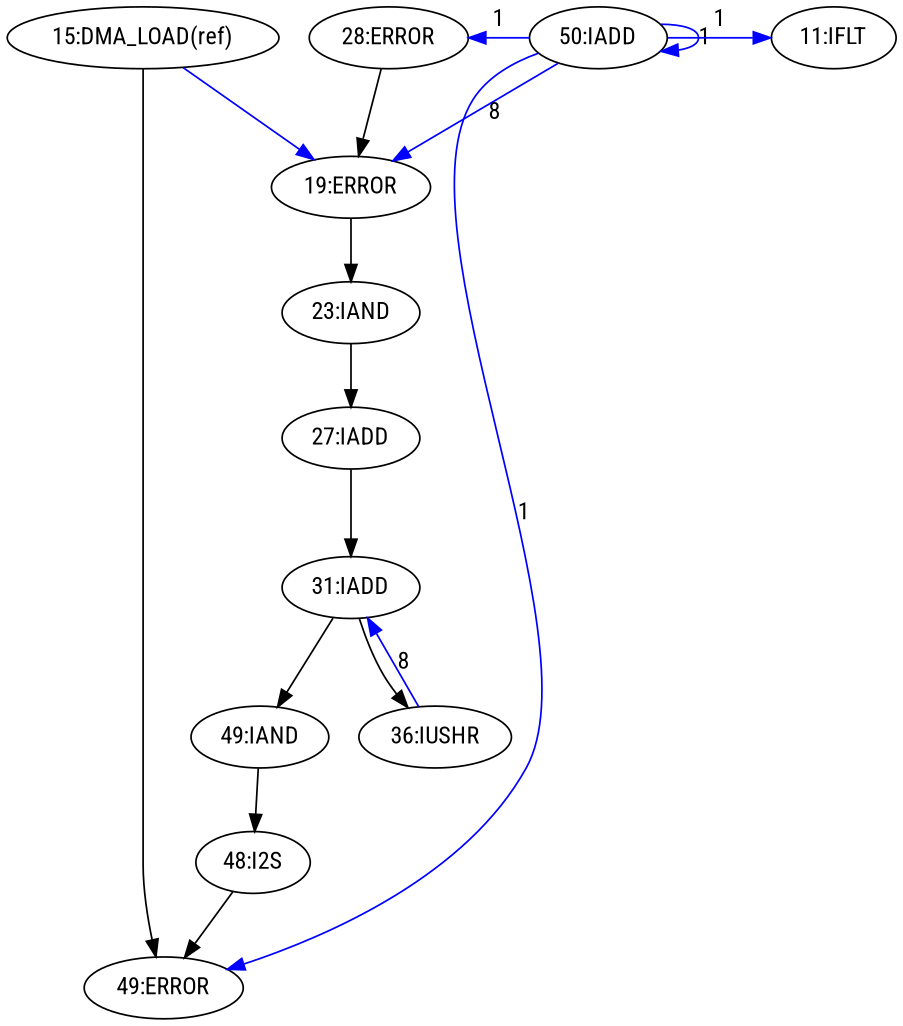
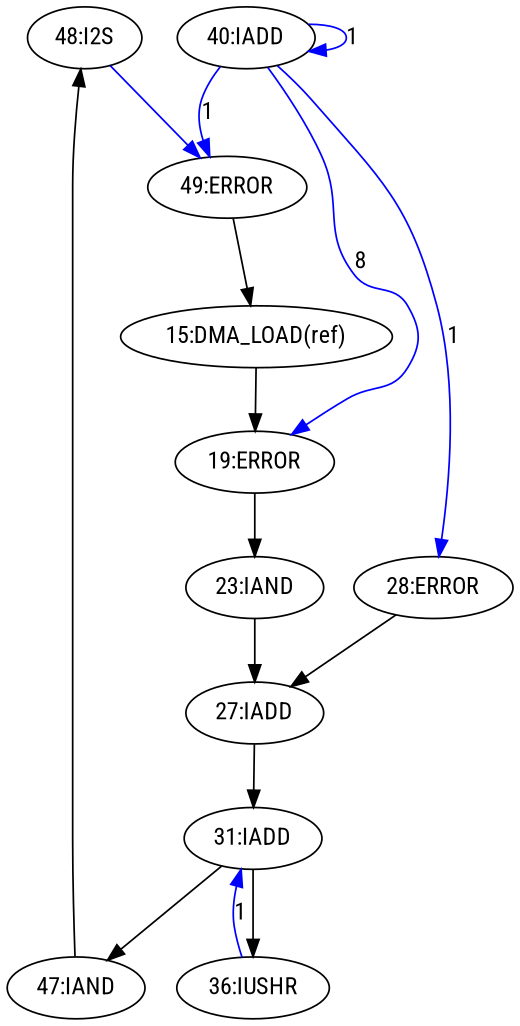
(598, 38) -> (246, 38)
(834, 38) -> none
(372, 104) -> (351, 646)
(241, 109) -> (256, 391)
(143, 505) -> (240, 253)
(403, 662) -> (240, 913)
(260, 737) -> (76, 988)
(214, 918) -> (149, 105)
